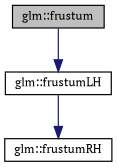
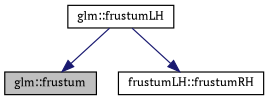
(58, 44) -> (90, 46)
(58, 150) -> (191, 83)
